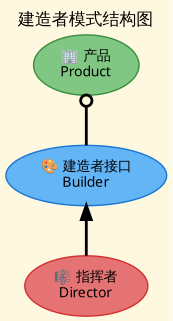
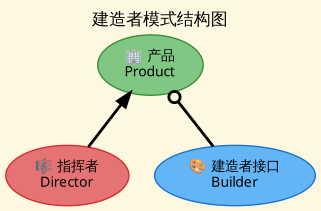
(86, 238) -> (105, 126)
